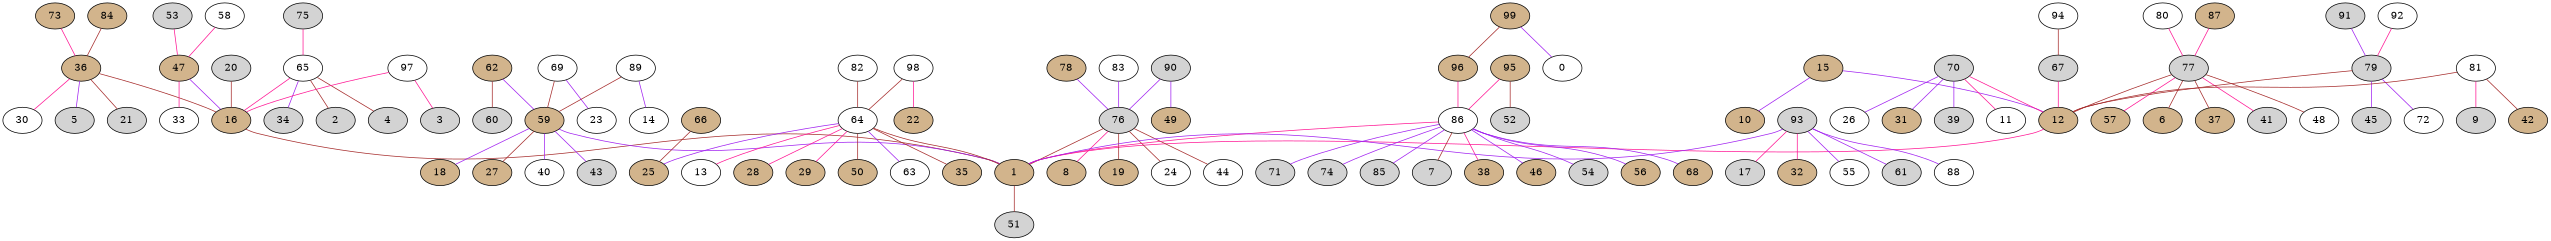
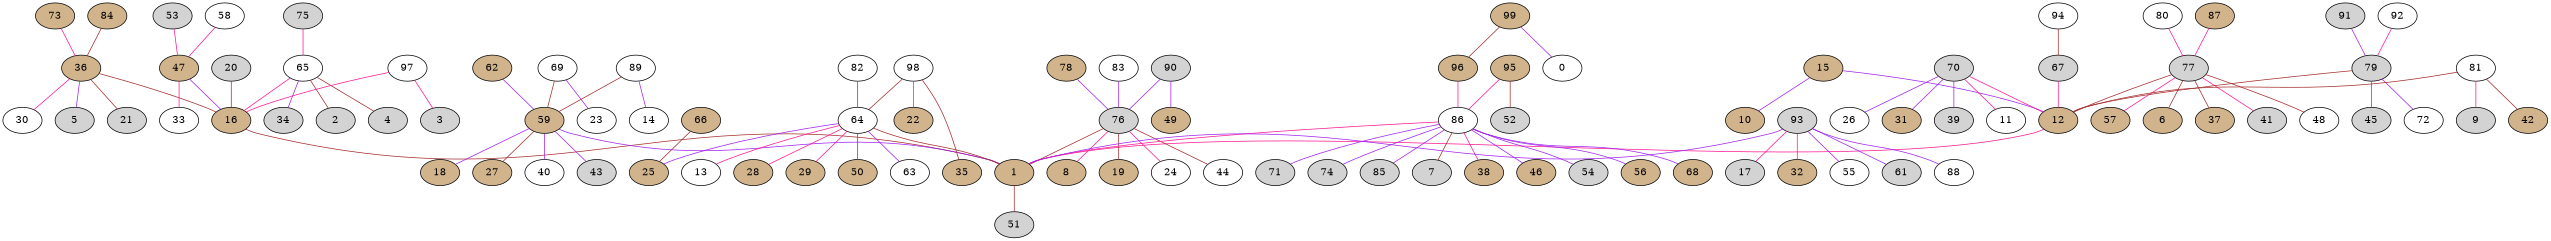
(492, 120) -> none
(1149, 150) -> (1149, 150)
(921, 152) -> (945, 118)
